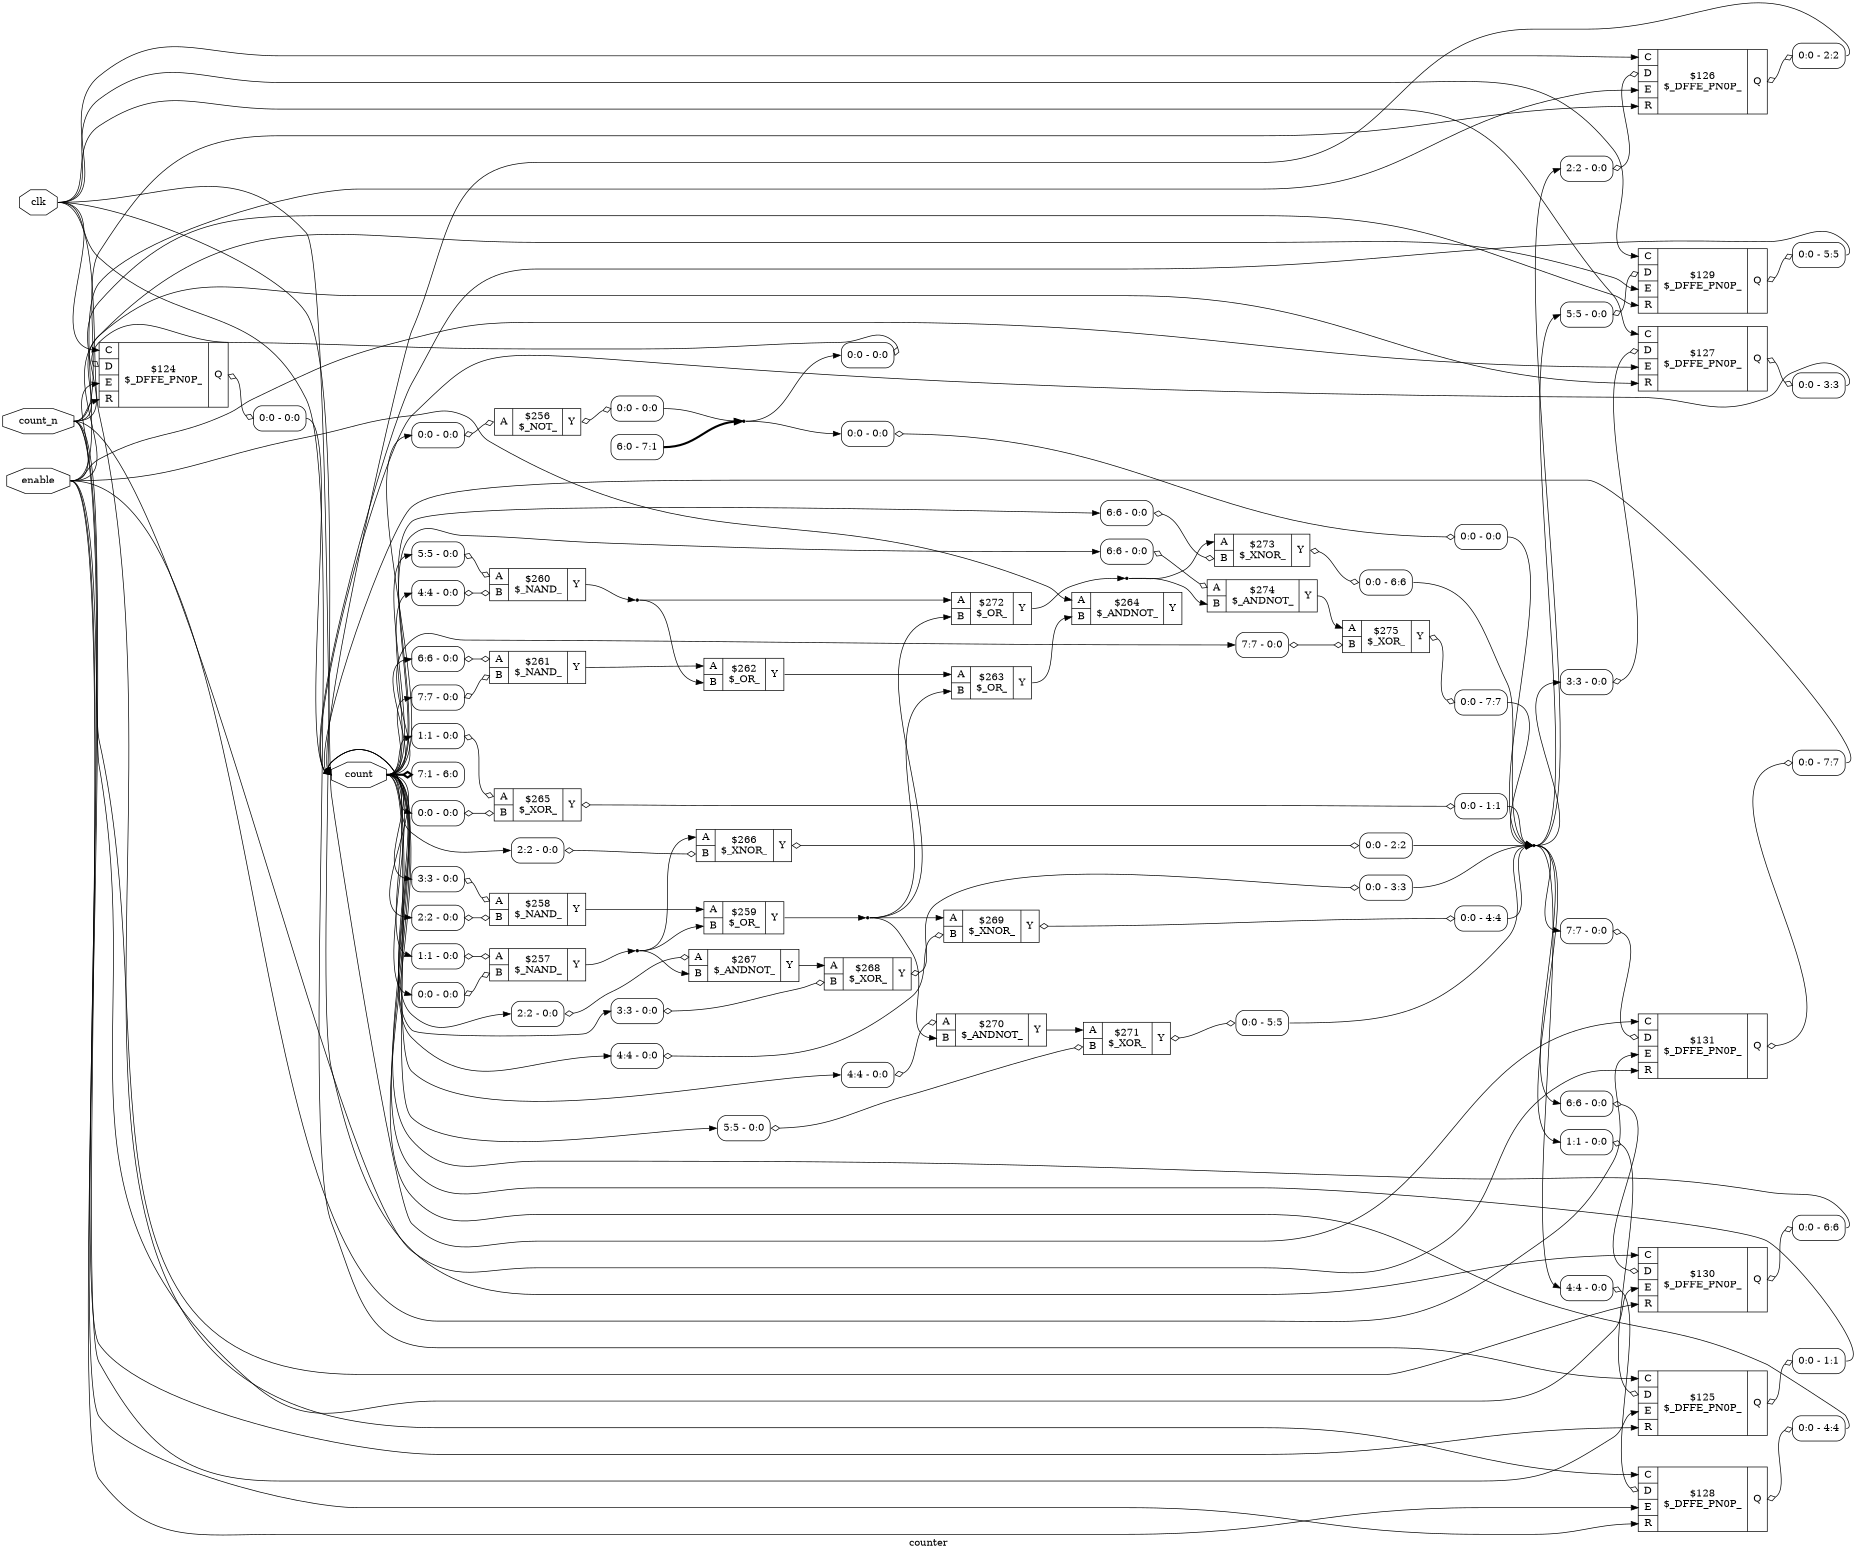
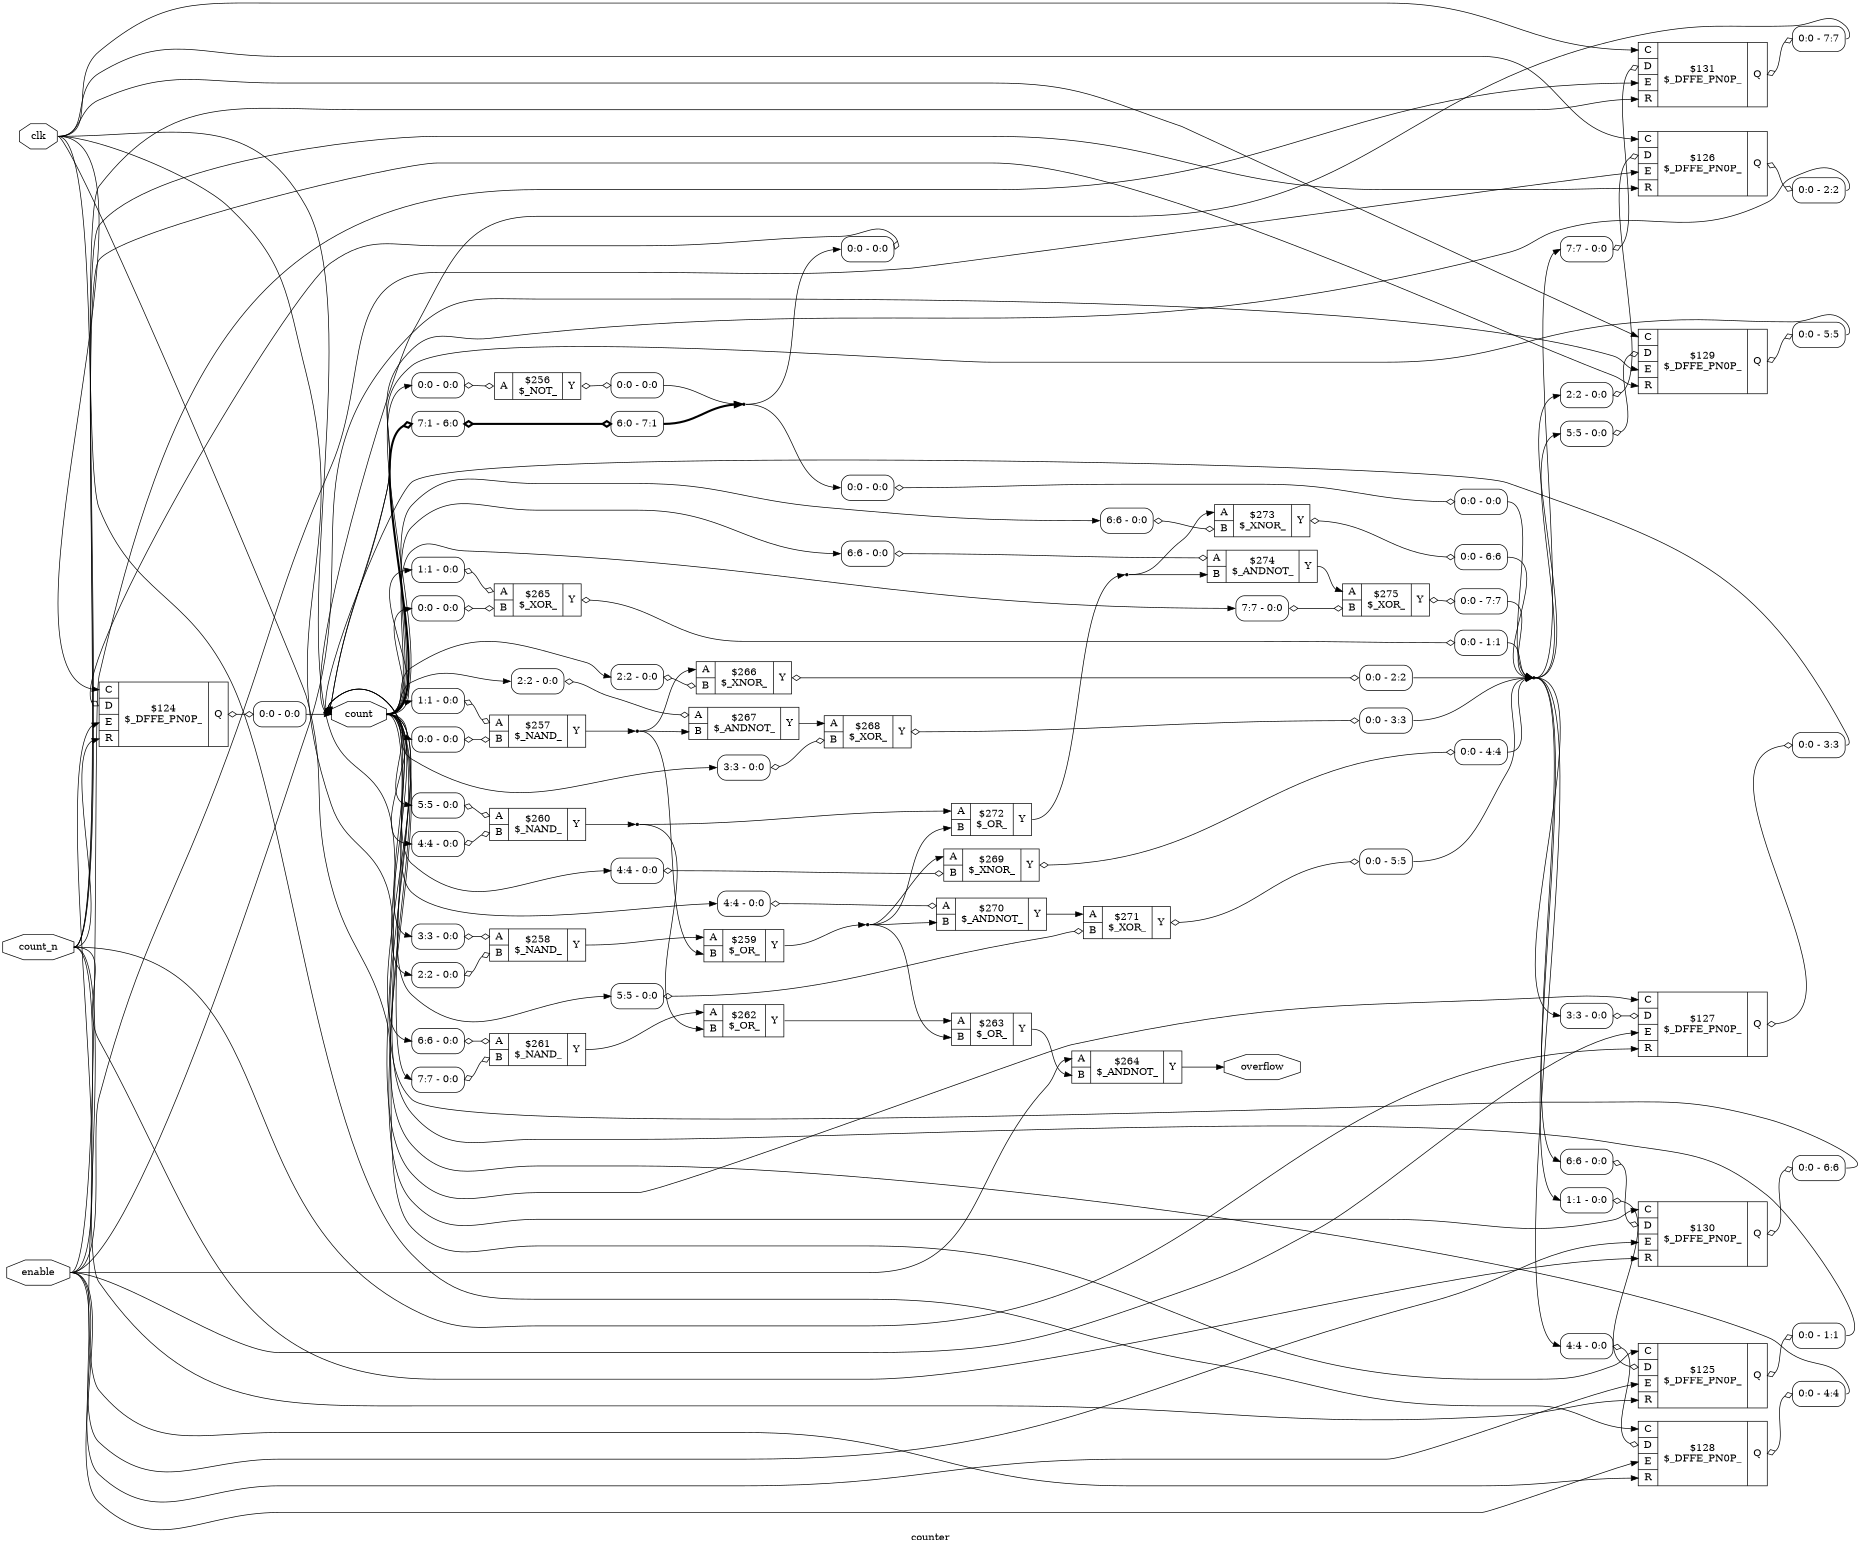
none -> (538, 424)
none -> (1262, 1067)
